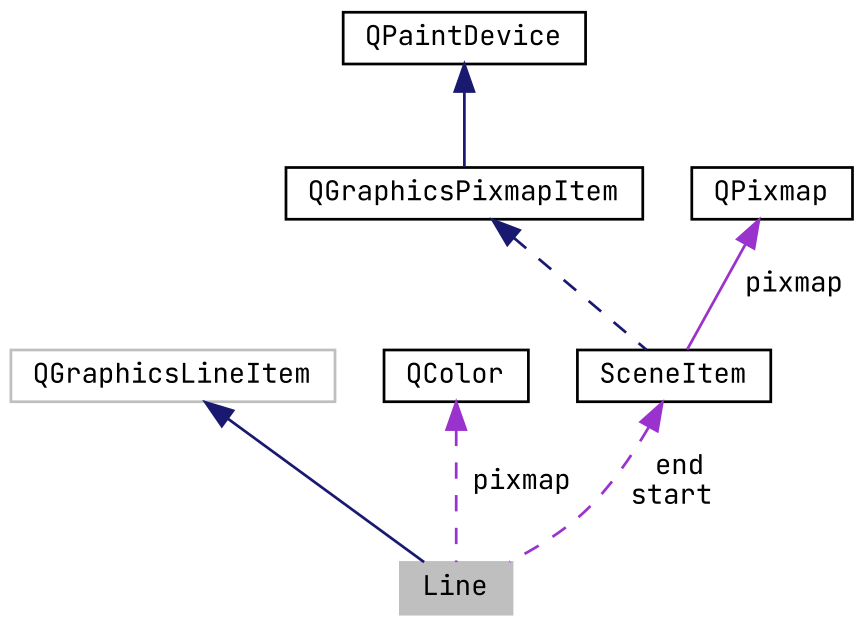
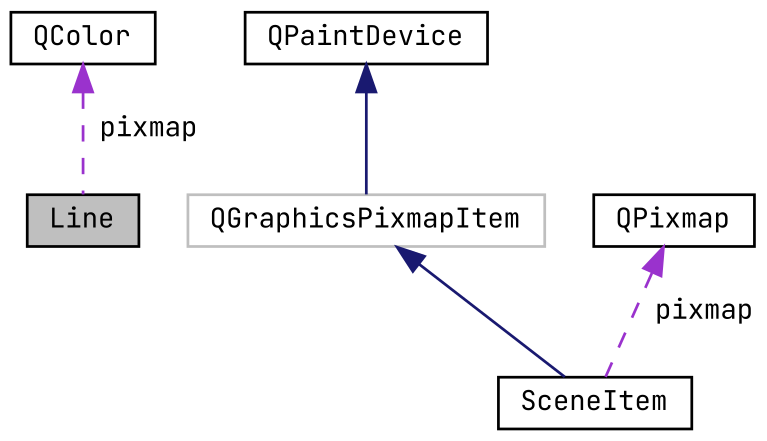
(464, 193) -> (366, 221)
(580, 294) -> (492, 320)
(716, 297) -> (629, 325)
(173, 376) -> none
(590, 506) -> none
(456, 588) -> (83, 221)
